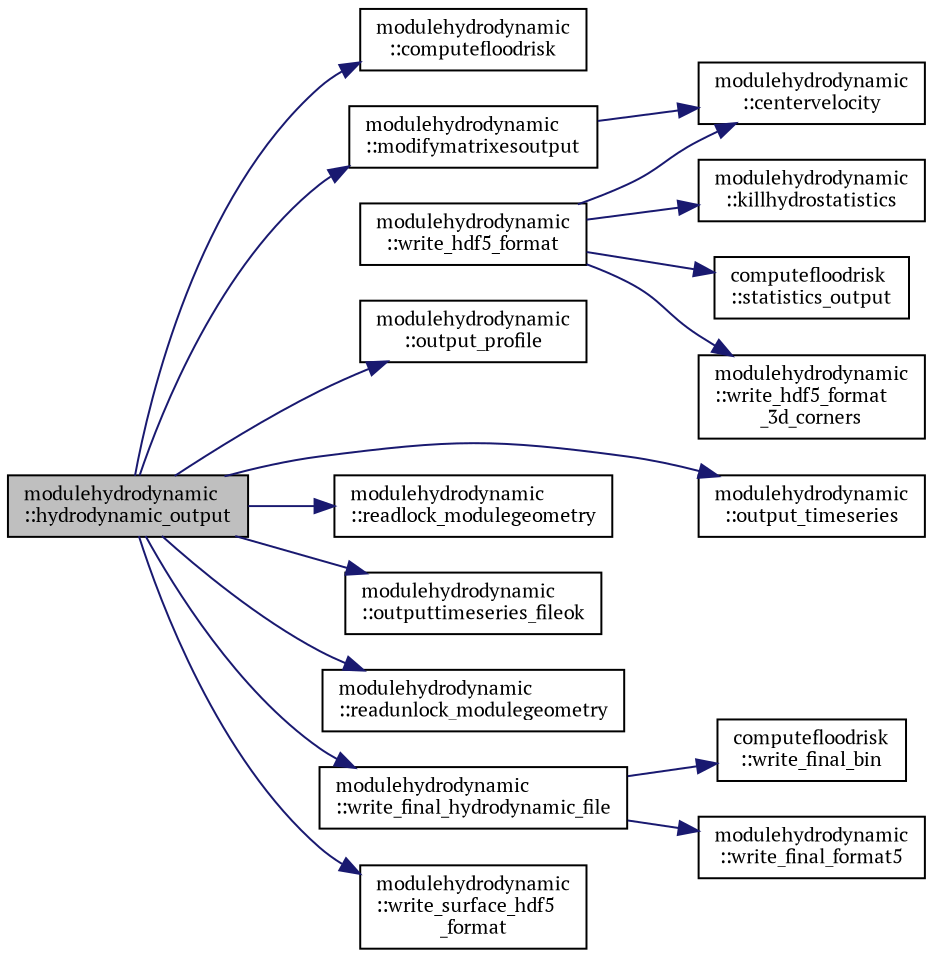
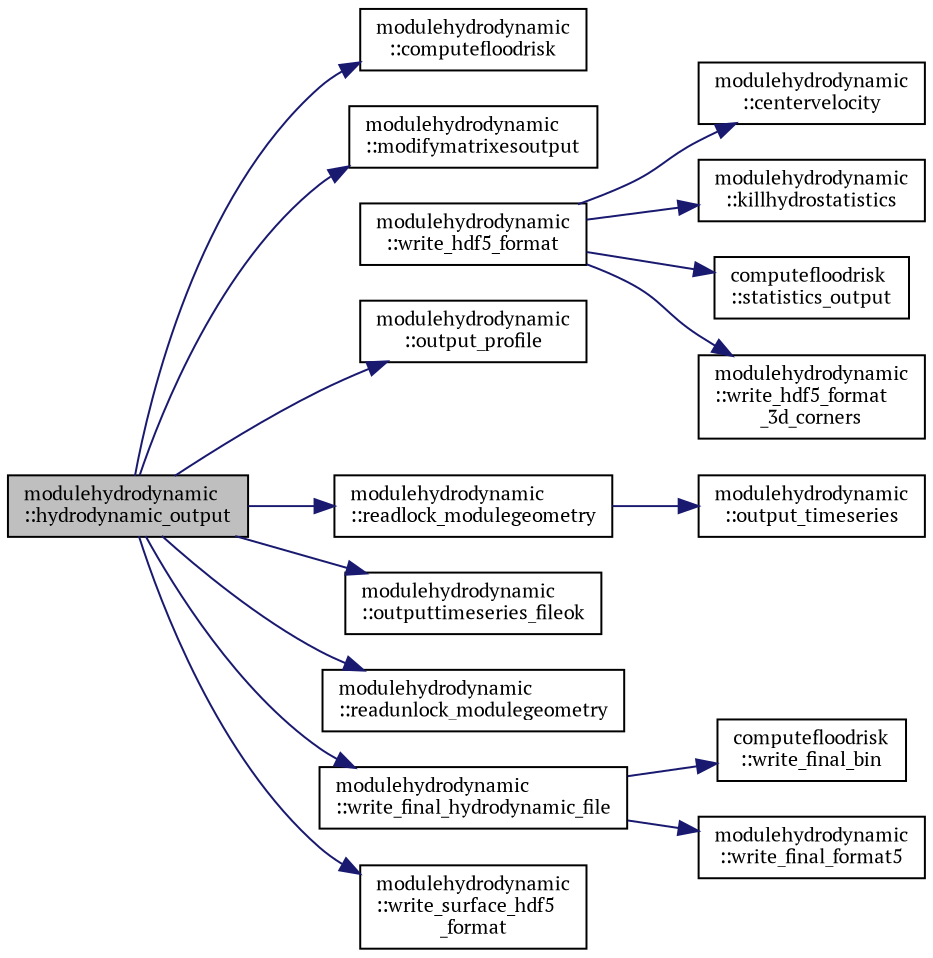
(638, 116) -> none
(462, 443) -> (645, 506)
